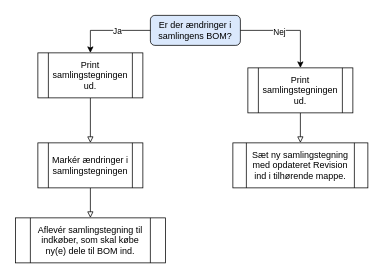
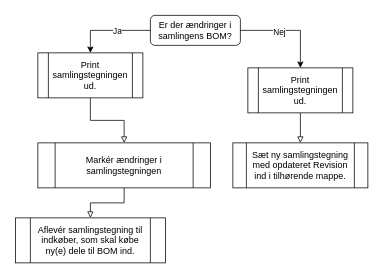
(195, 30) -> (195, 30)
(90, 165) -> (124, 165)
